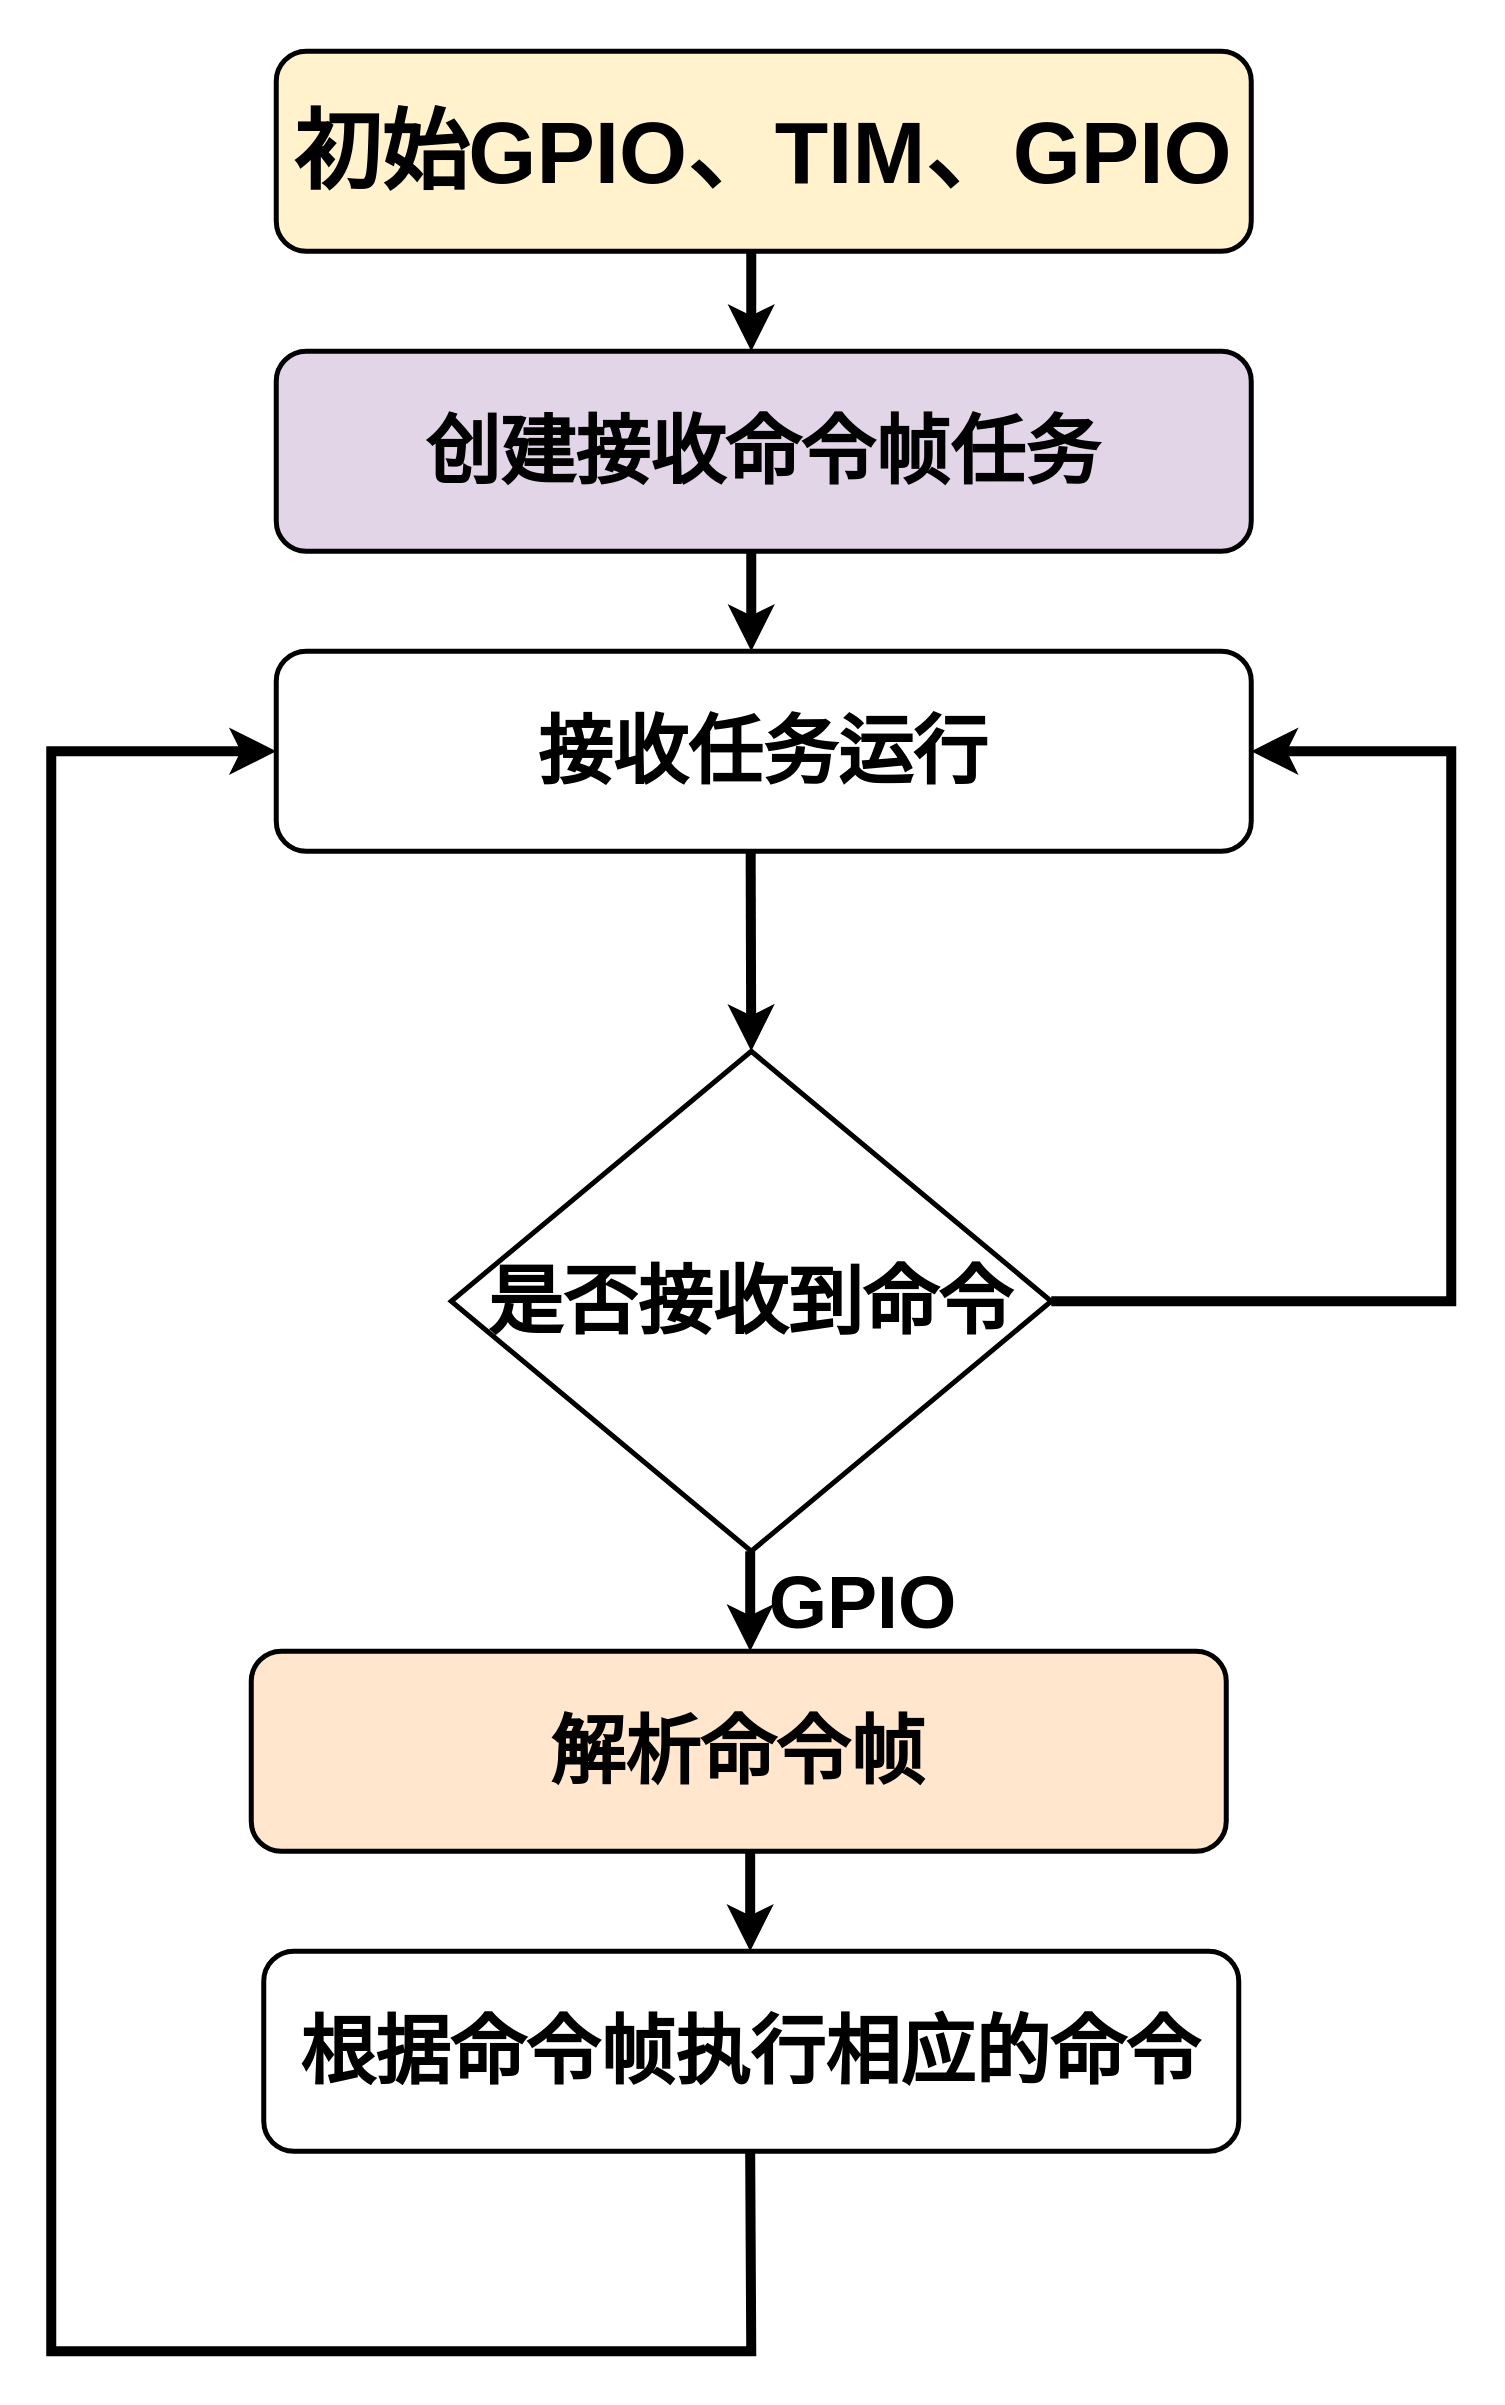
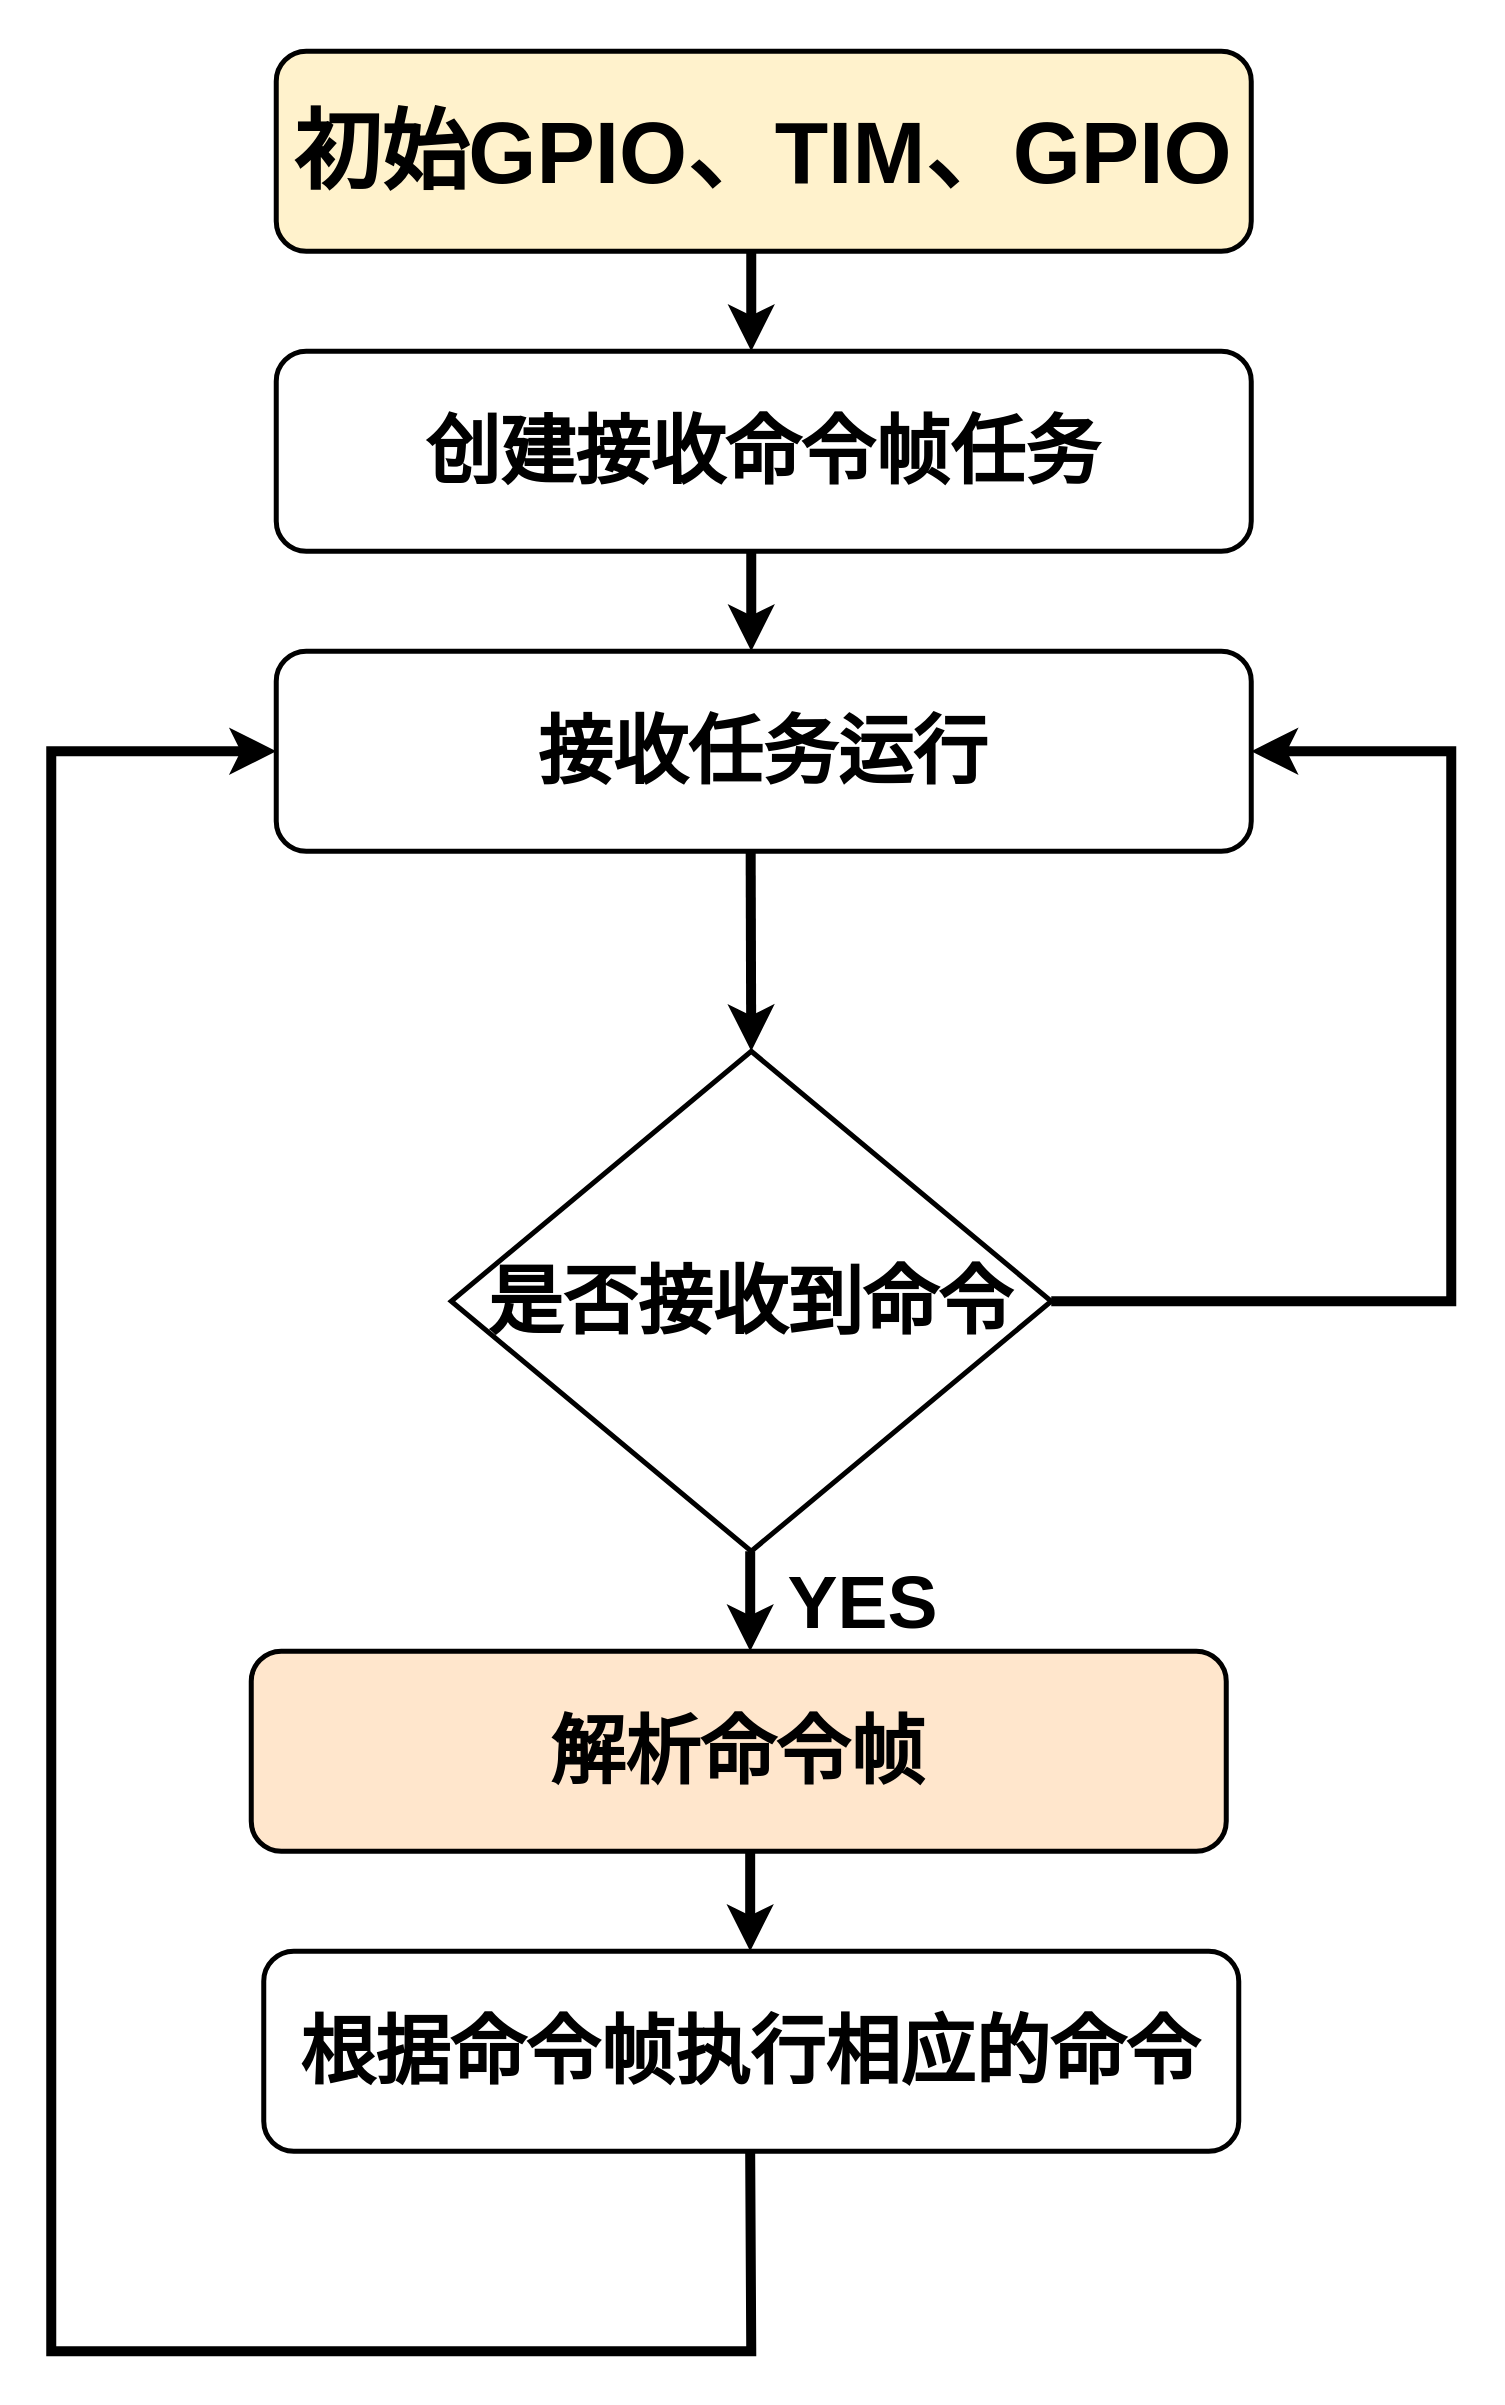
(764, 451) -> (764, 451)
(864, 1601) -> (864, 1601)
